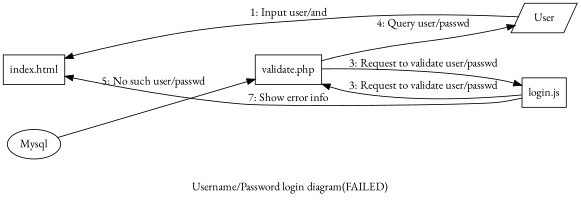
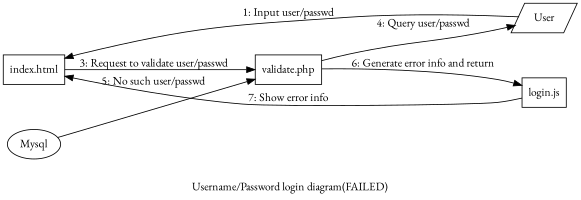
(288, 13) -> (288, 13)
(423, 64) -> (423, 64)
(425, 99) -> (156, 70)
